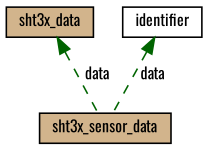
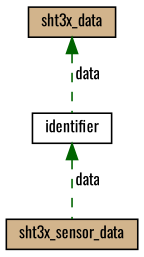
(82, 82) -> (72, 83)
